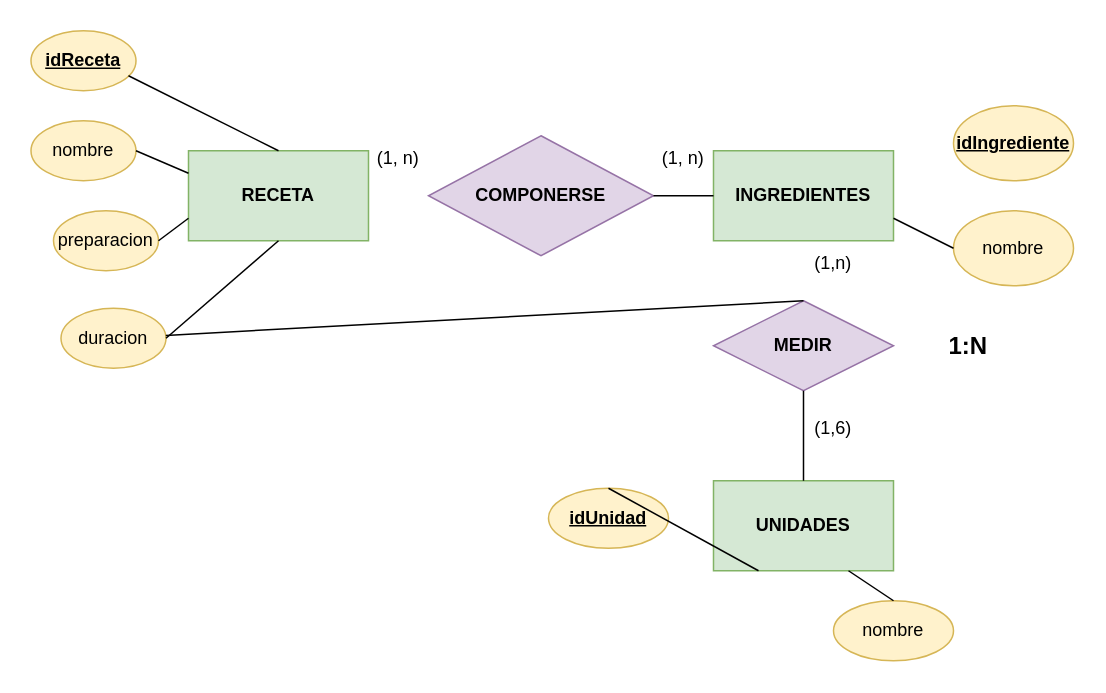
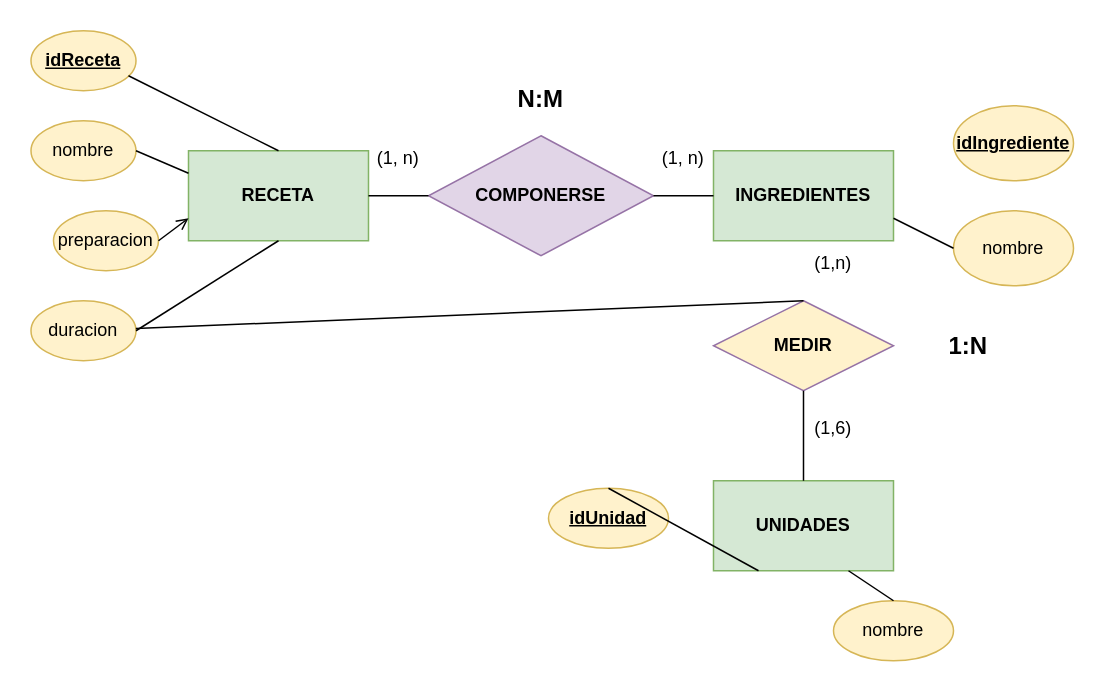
none -> (541, 98)
none -> (398, 196)
(184, 221) -> (183, 222)
(113, 338) -> (83, 331)
(803, 346) -> (803, 346)
